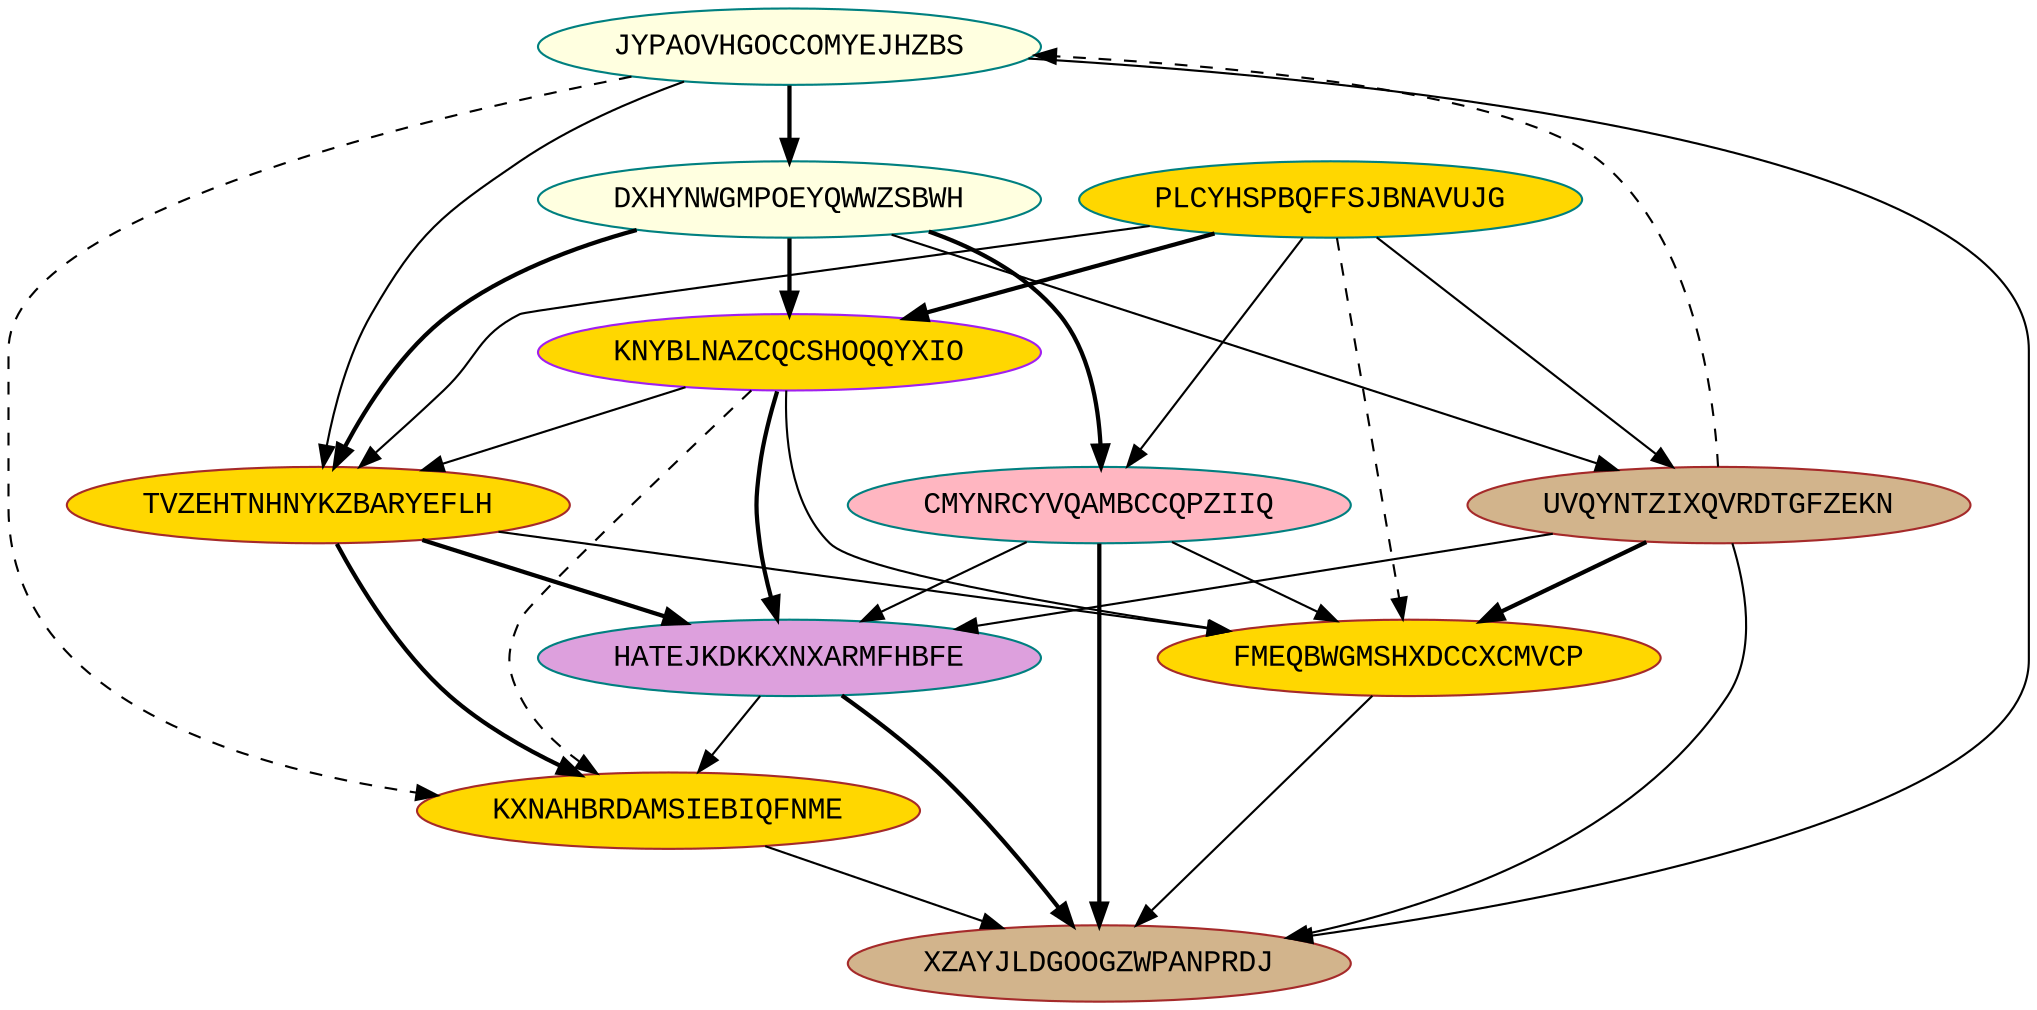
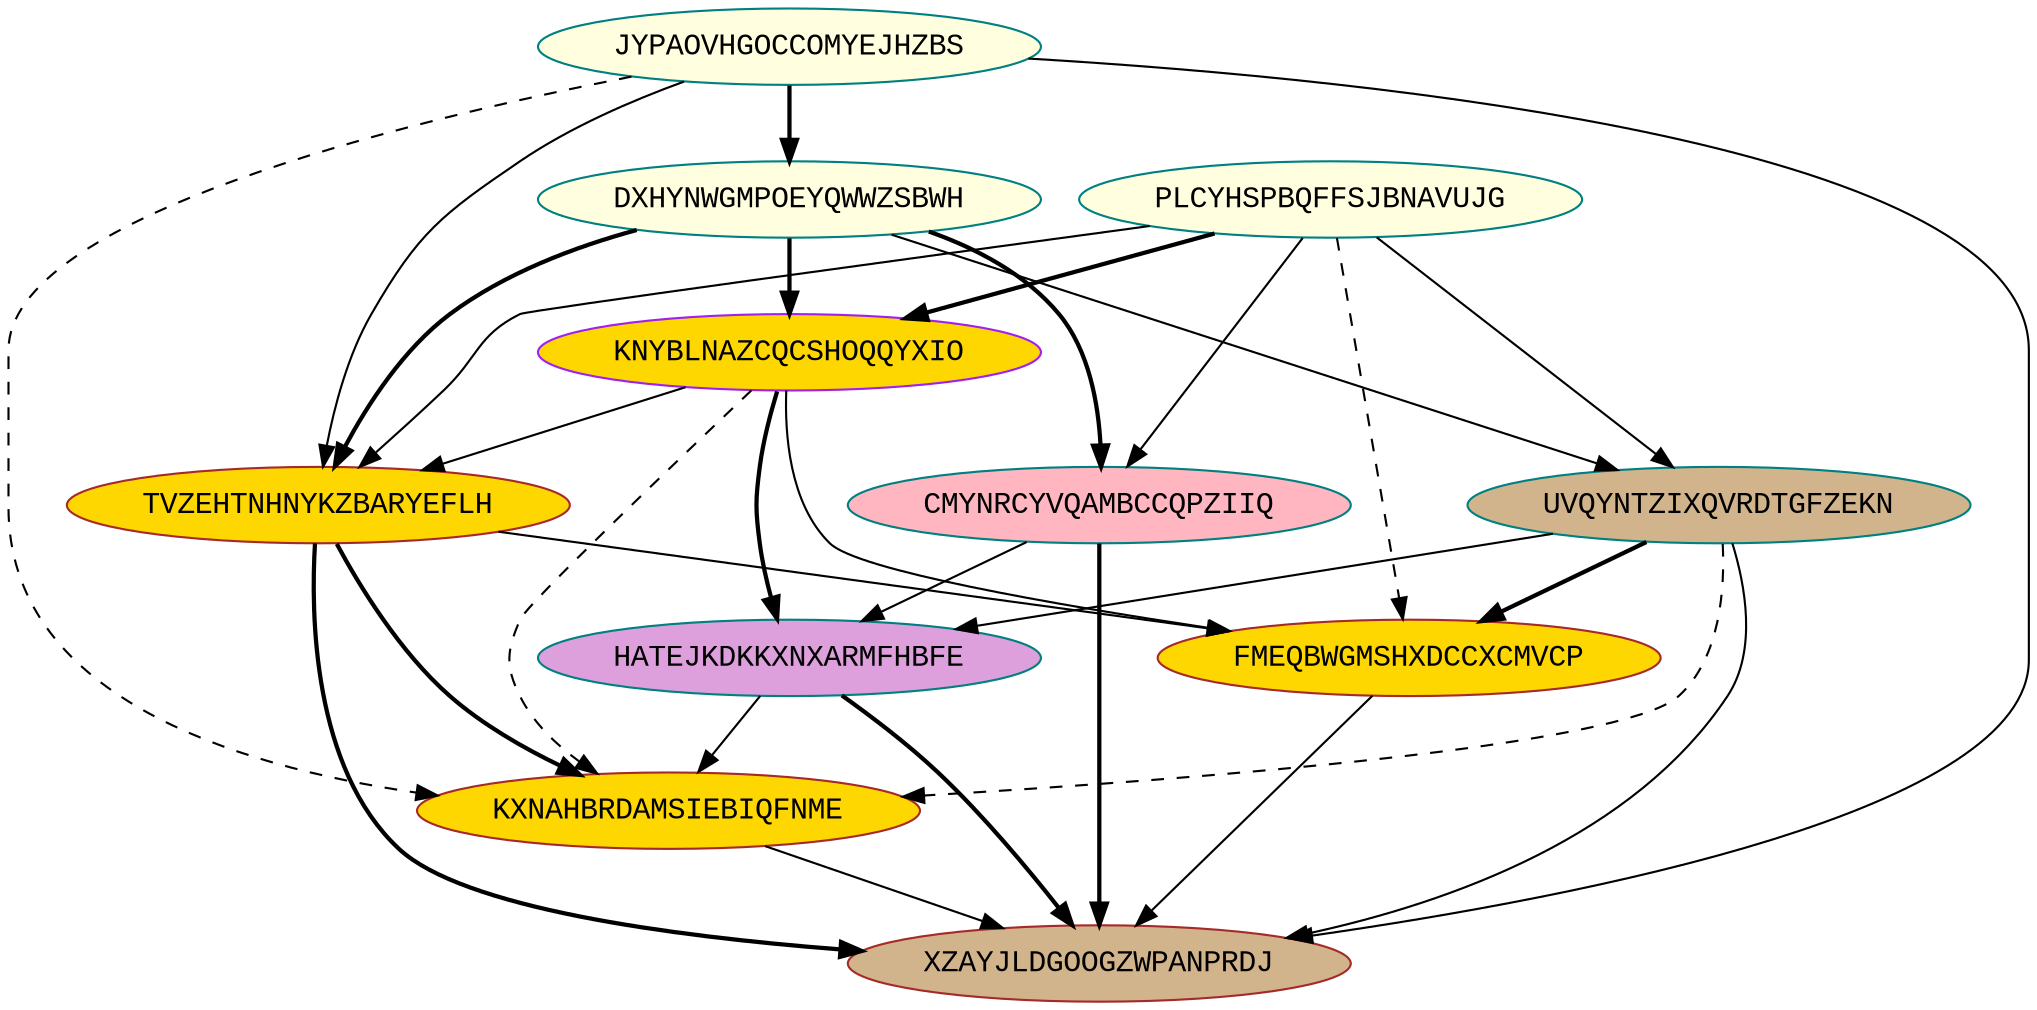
(1541, 130) -> (1387, 758)
(1331, 199) -> (1331, 199)
(1719, 505) -> (1719, 505)
(1234, 572) -> none
(538, 576) -> (456, 881)
